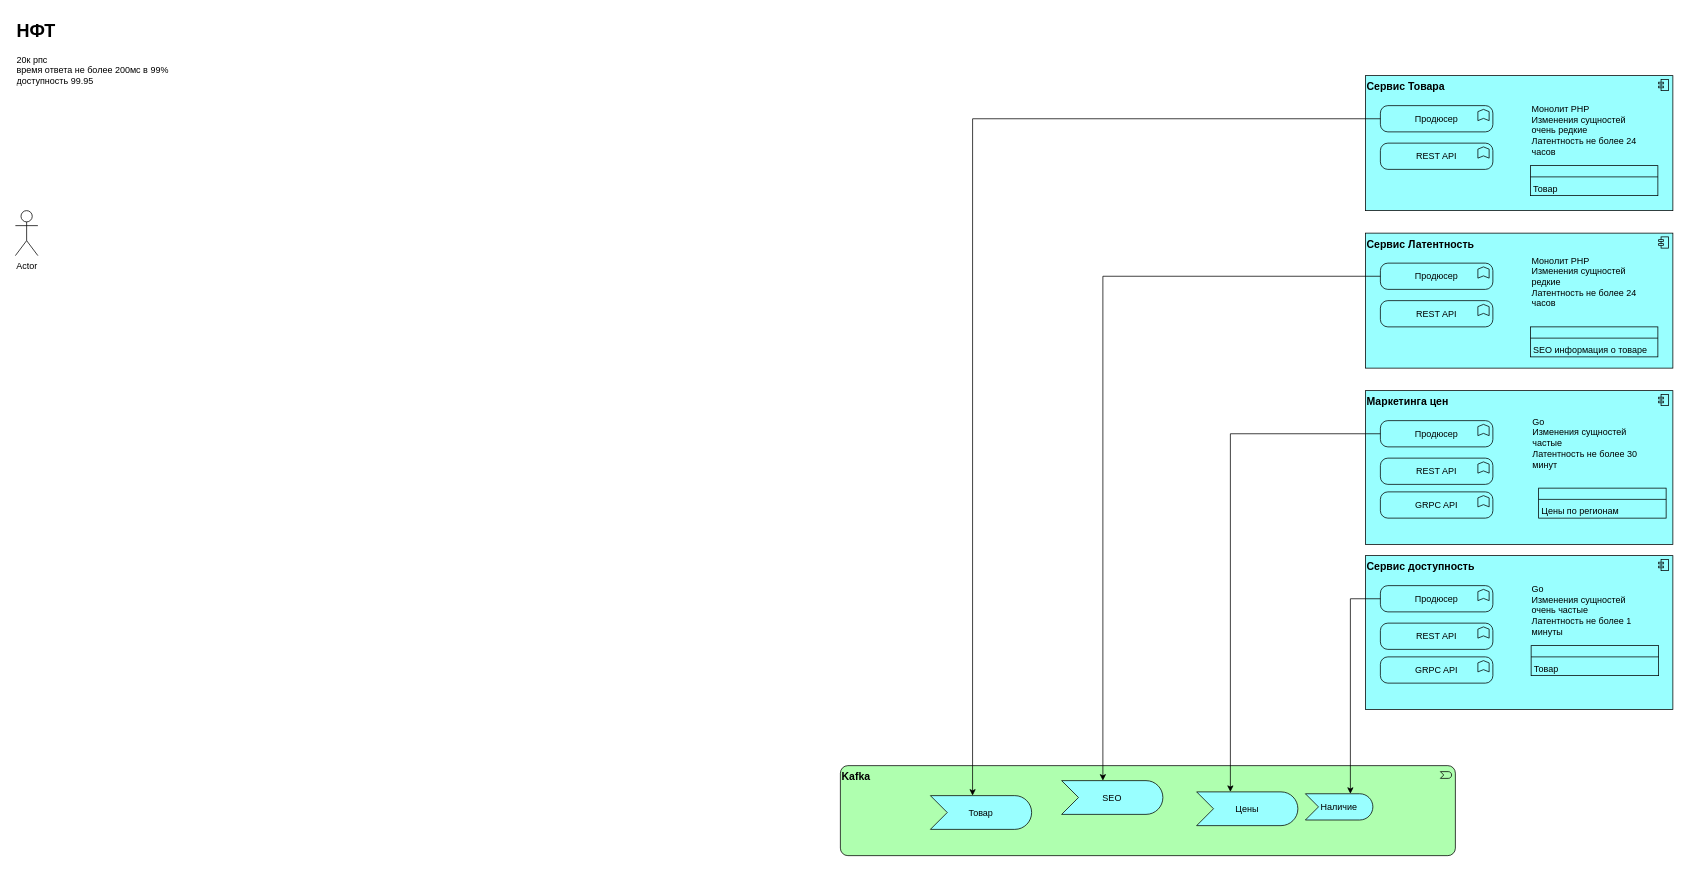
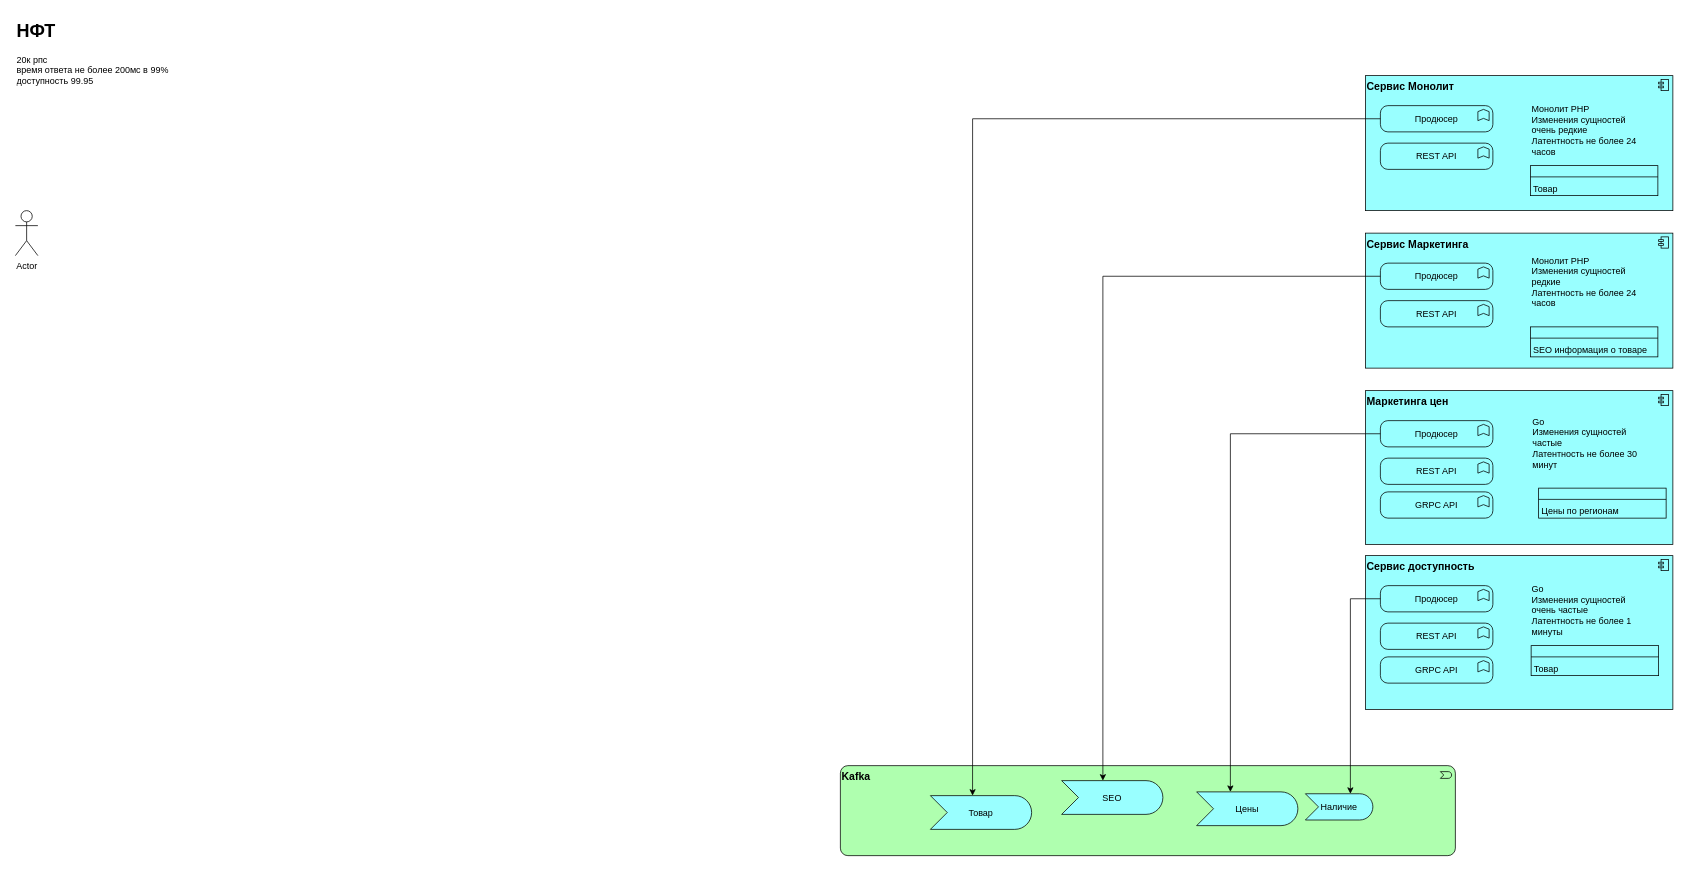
(1404, 87) -> (1407, 87)
(1418, 244) -> (1415, 244)
